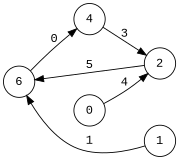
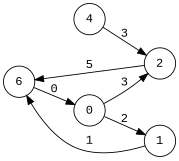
(50, 52) -> (50, 94)
(125, 82) -> (125, 82)
none -> (121, 124)
